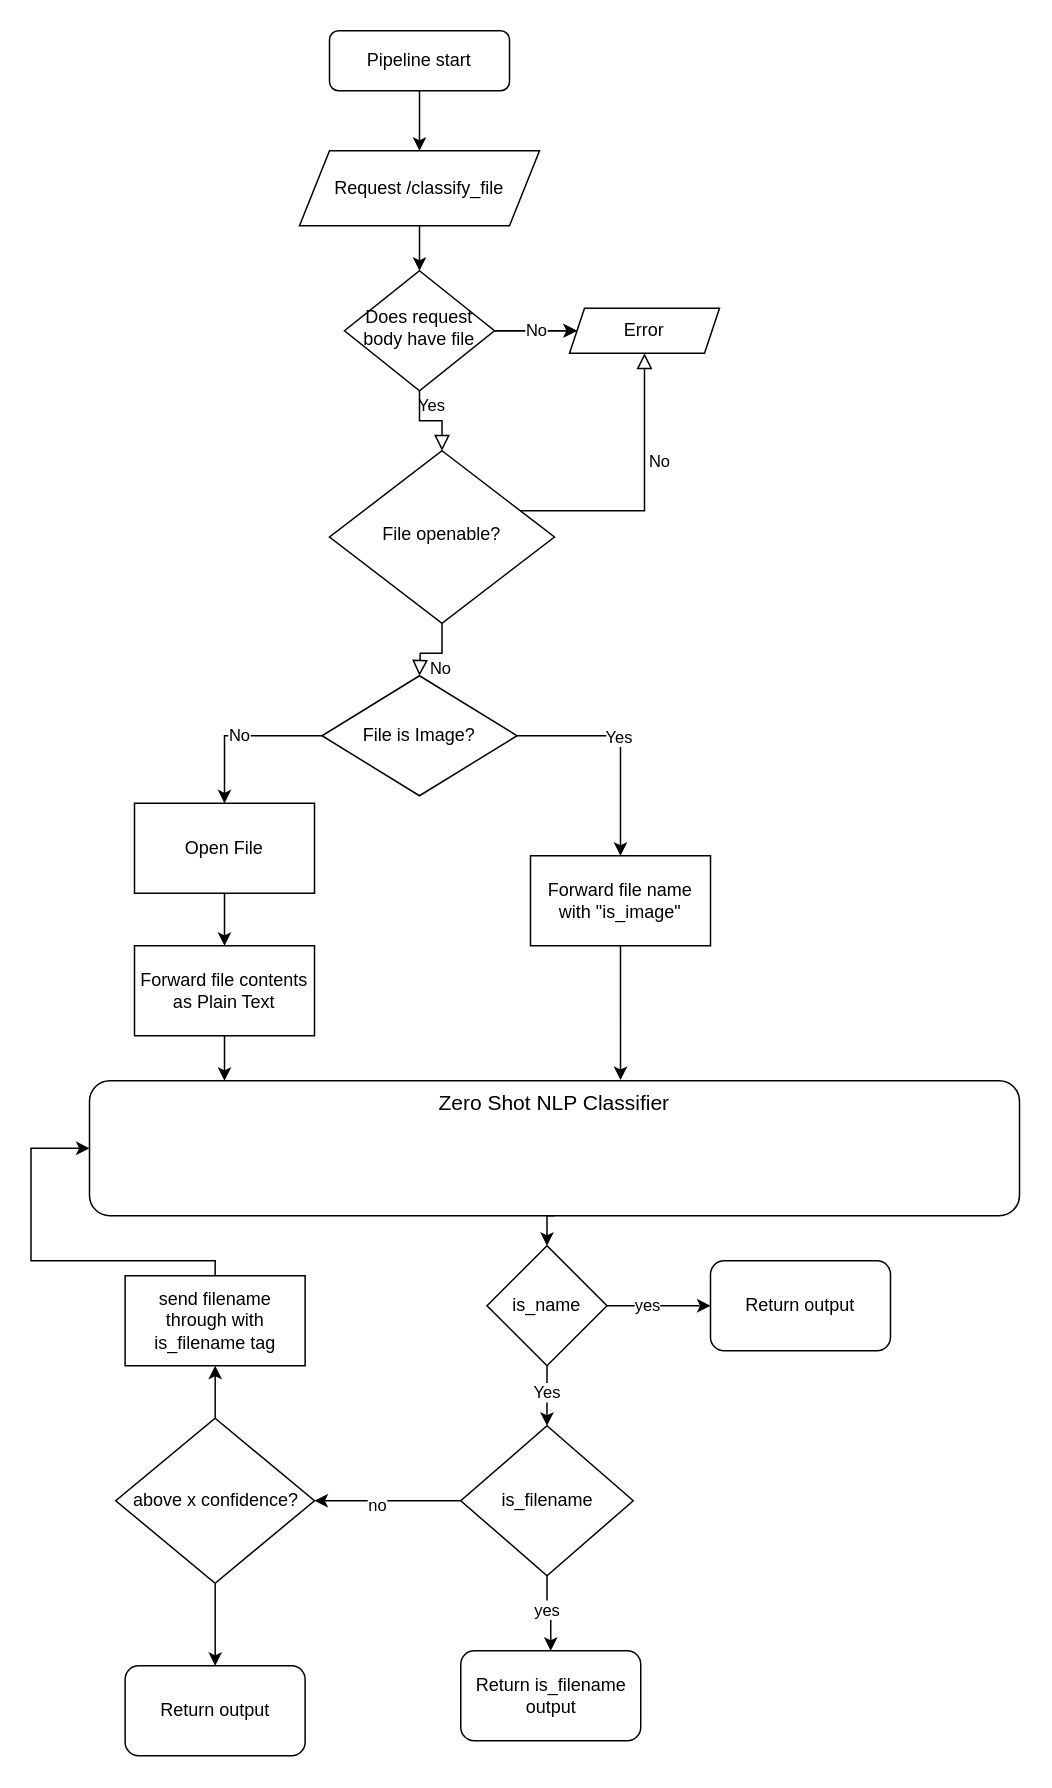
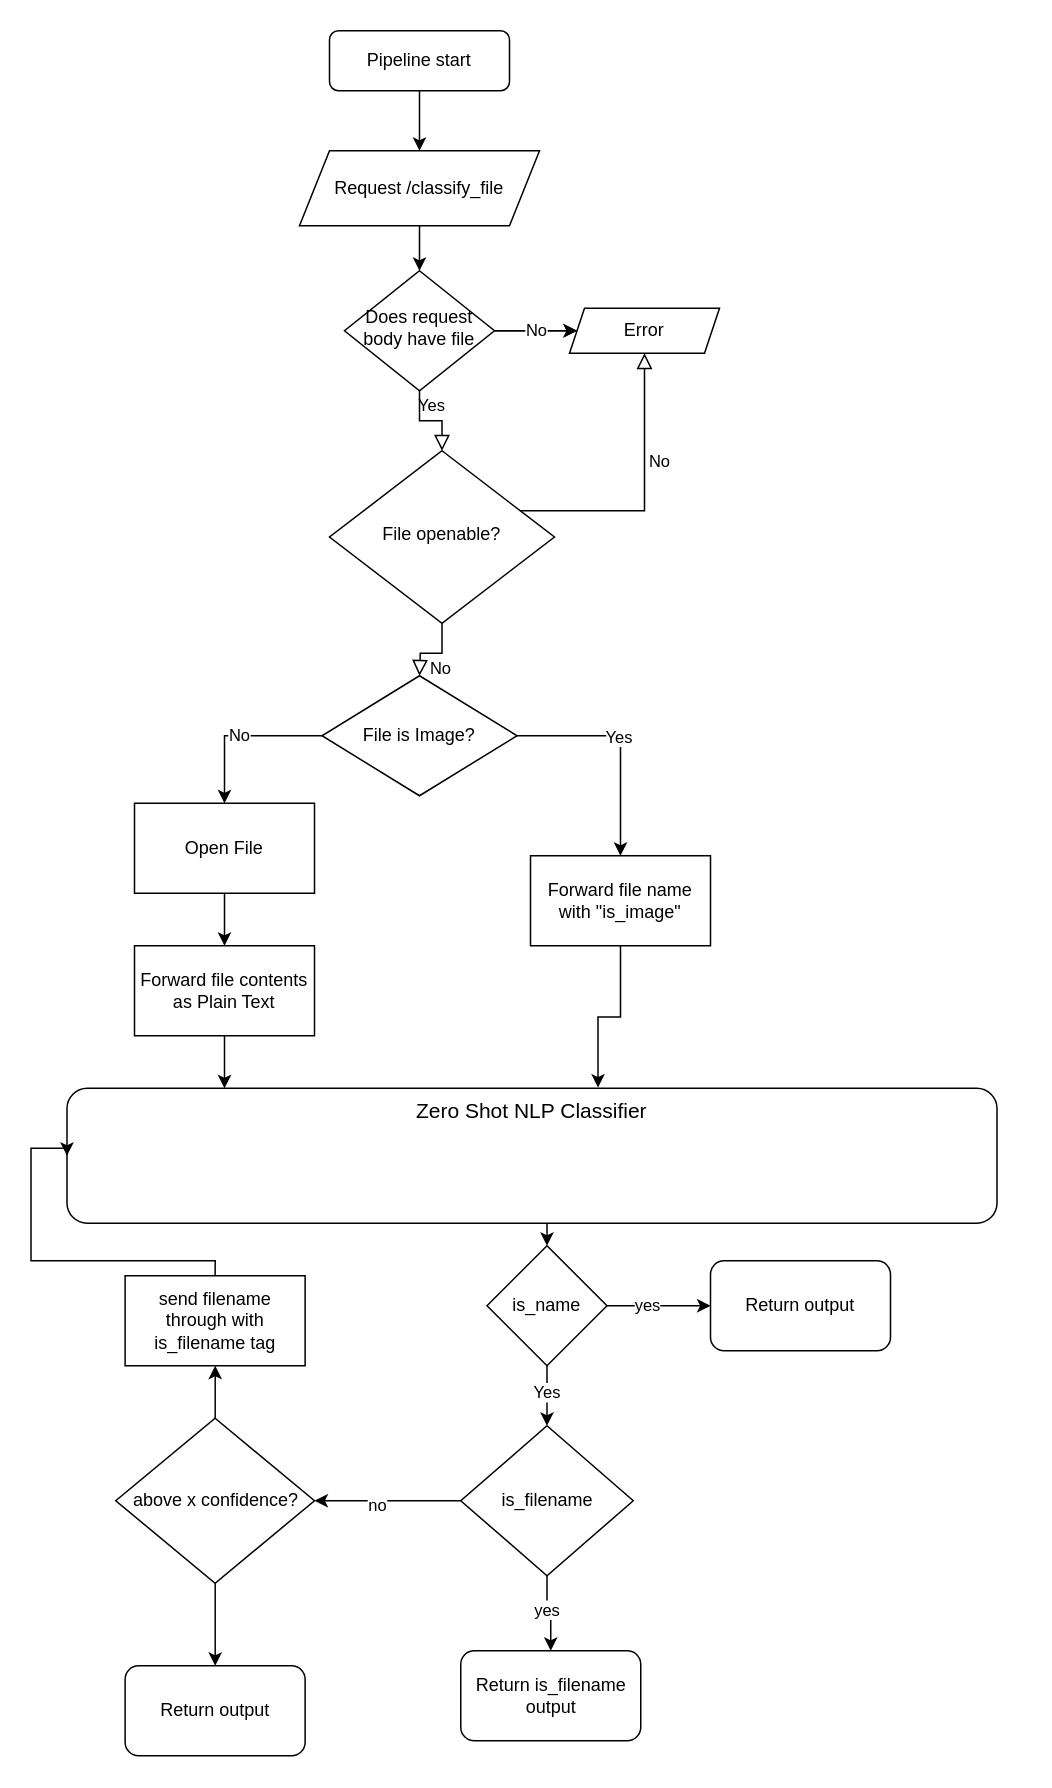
(554, 1148) -> (532, 1156)
